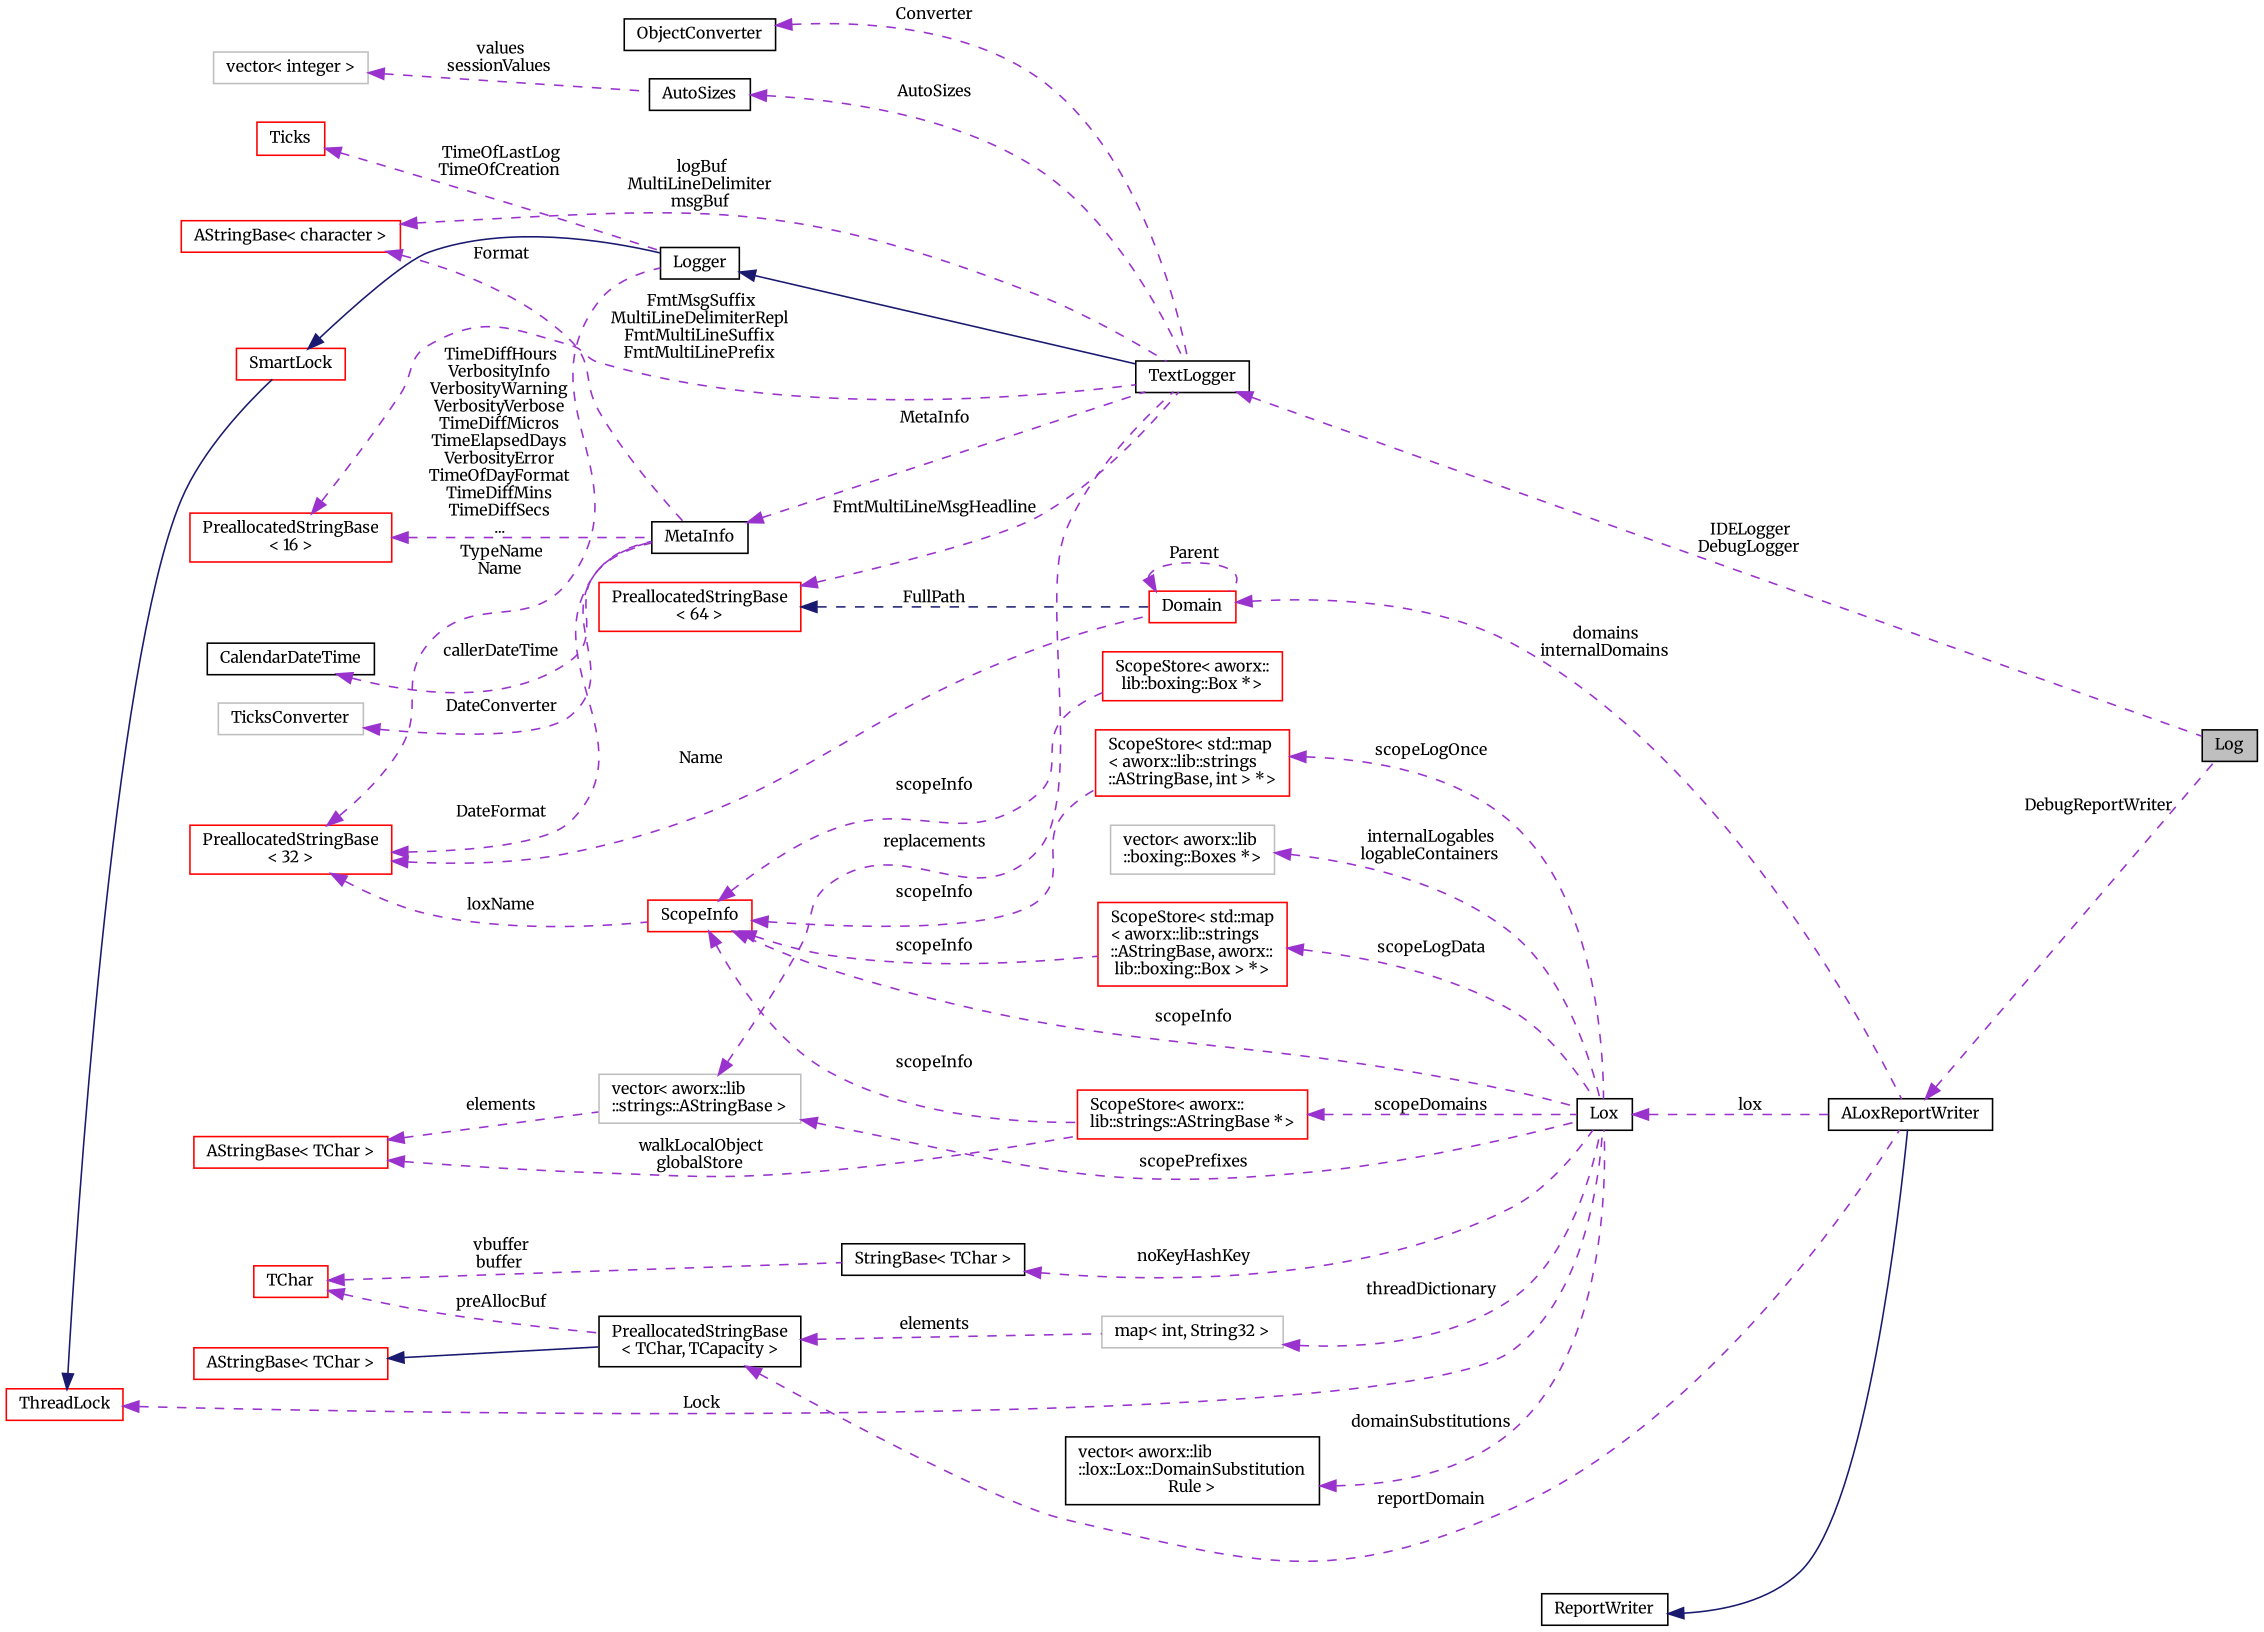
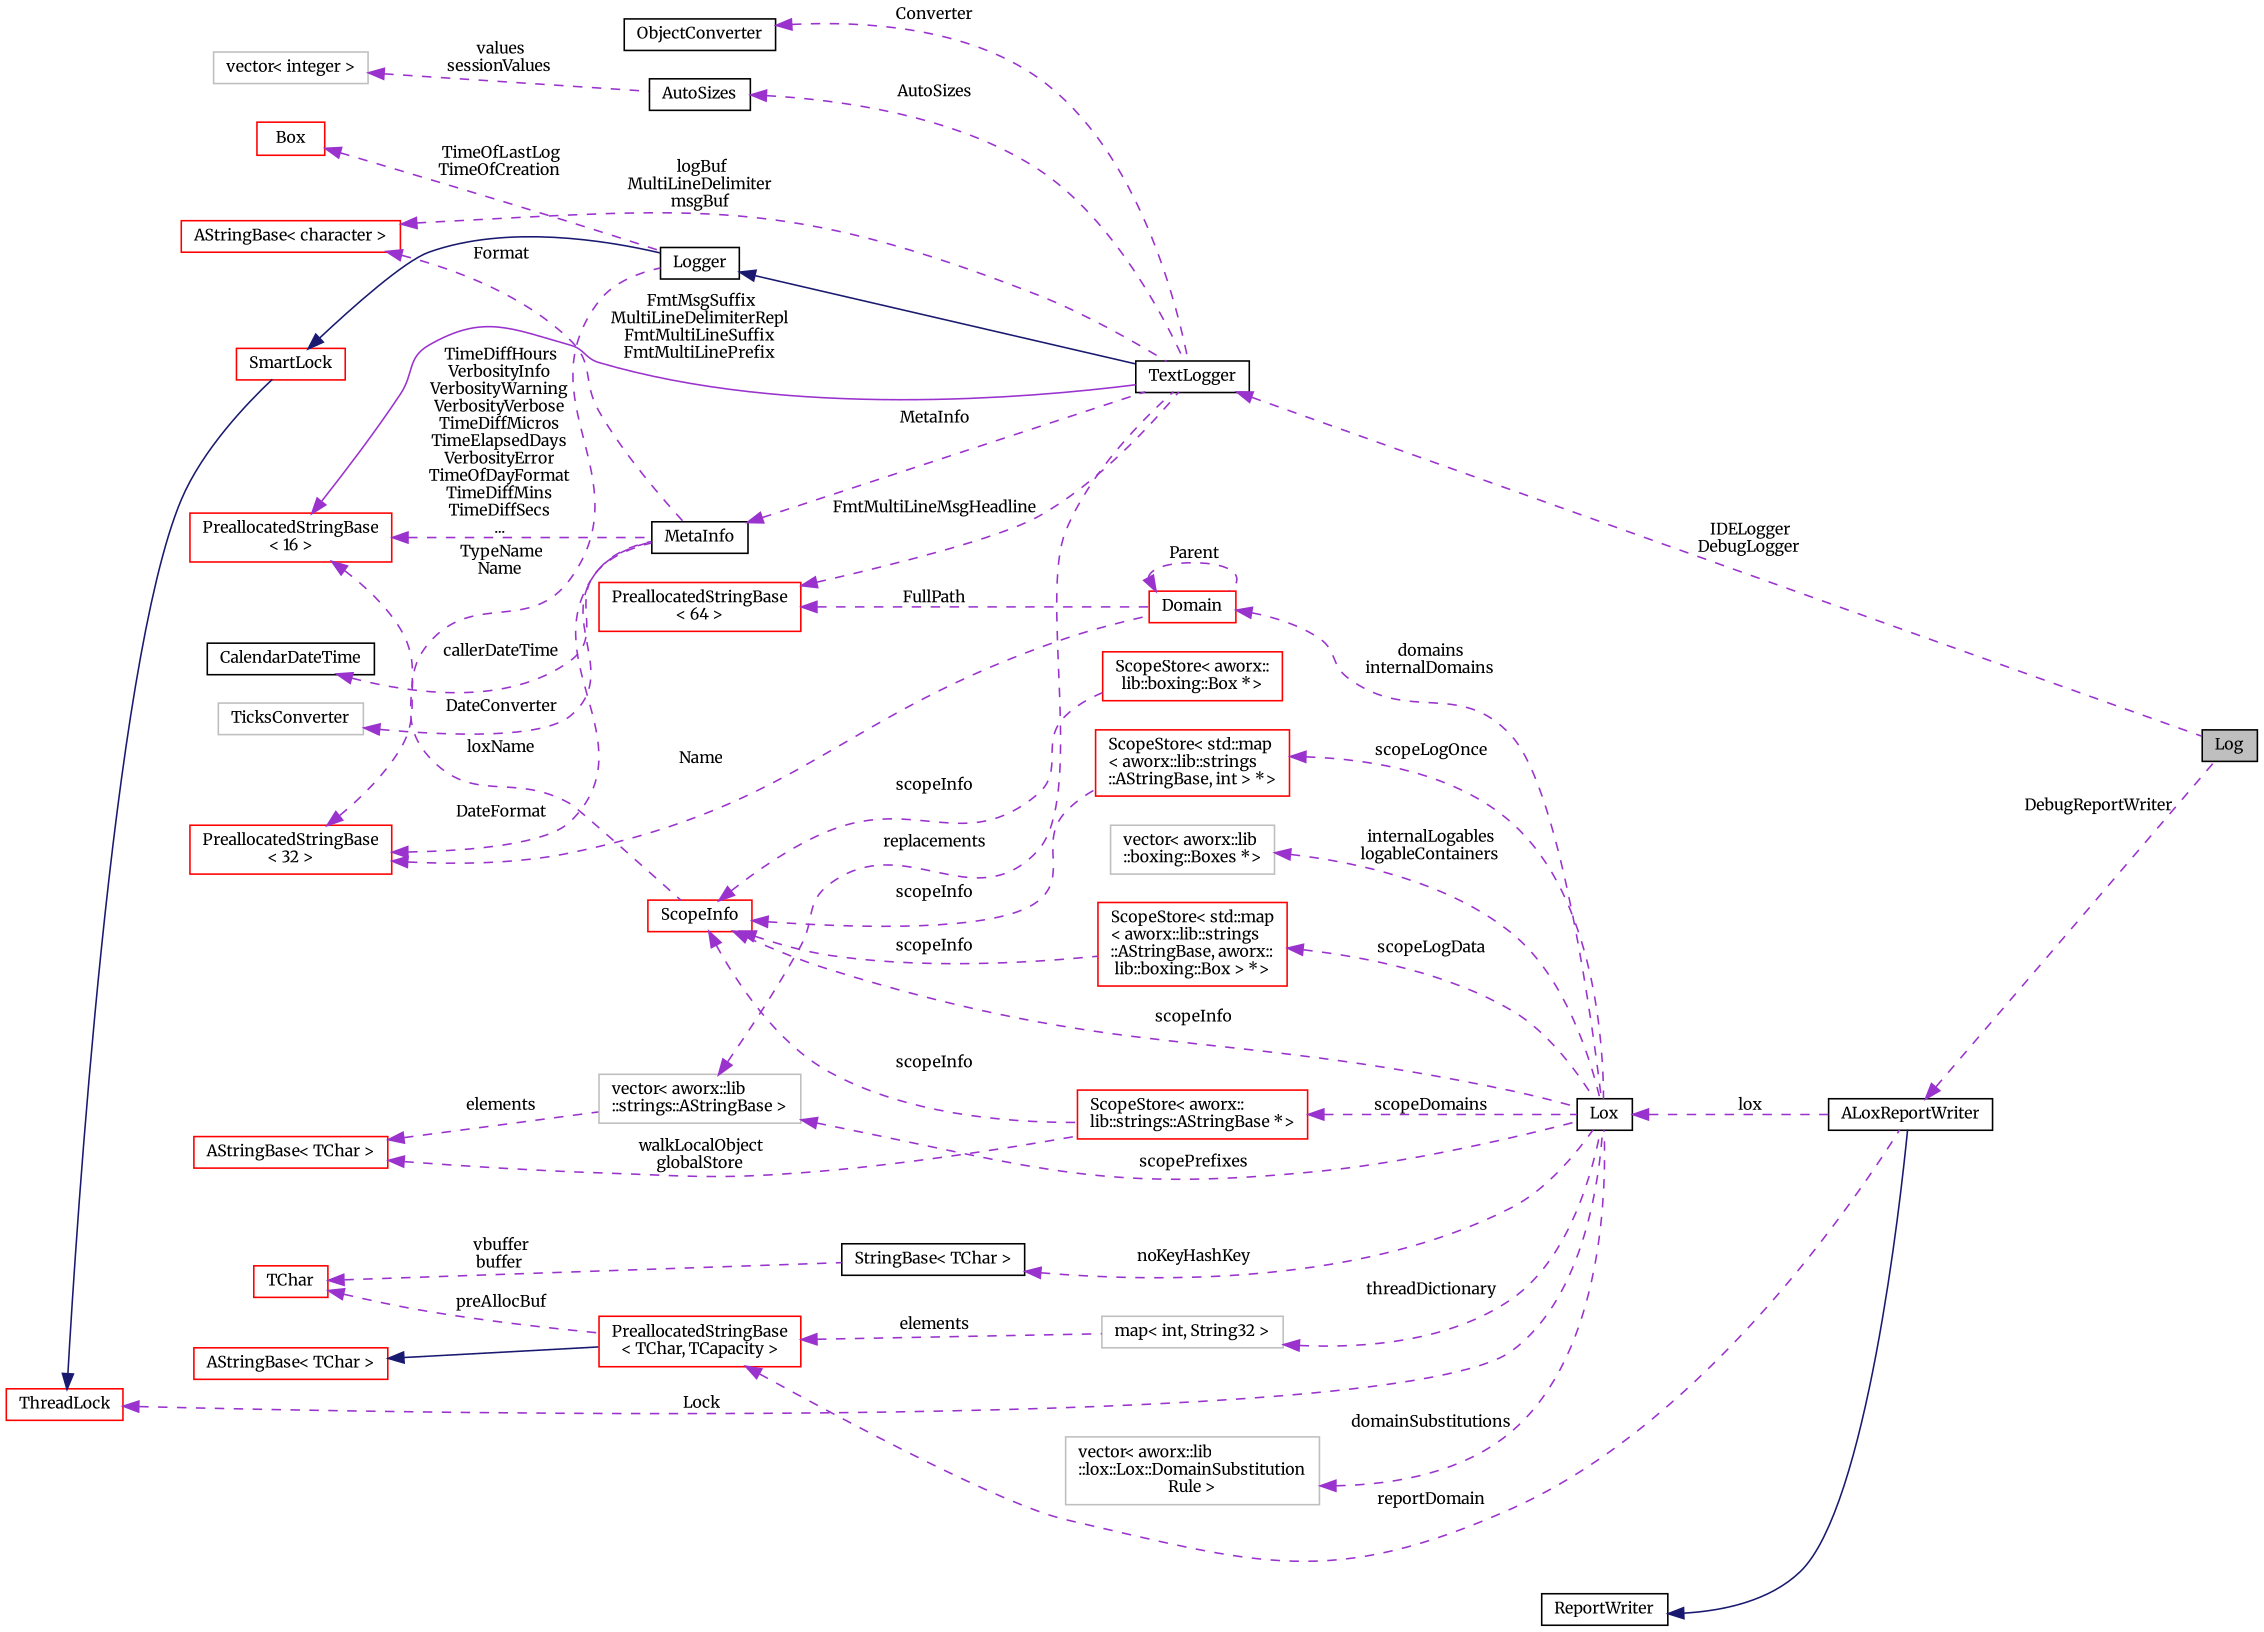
(291, 139) -> (291, 139)
(681, 381) -> (681, 381)
(983, 607) -> (983, 607)
(1648, 745) -> (1531, 769)
(493, 924) -> (463, 781)
(700, 1342) -> (700, 1342)
(1193, 1471) -> (1193, 1471)
